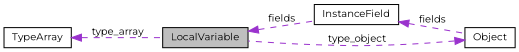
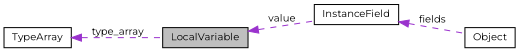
(281, 19) -> (281, 19)
(351, 46) -> none
